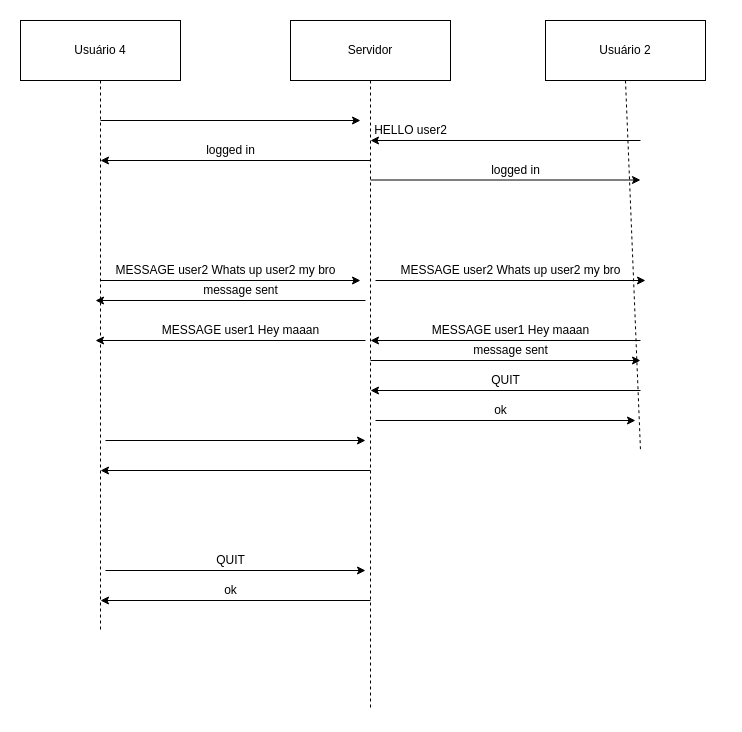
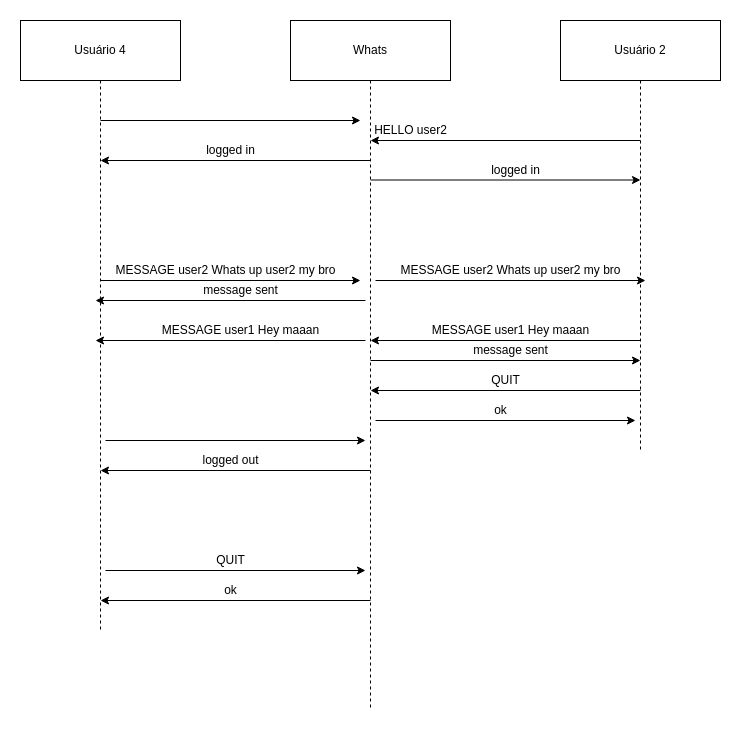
(371, 51) -> (371, 51)
(626, 51) -> (641, 51)
none -> (231, 461)
